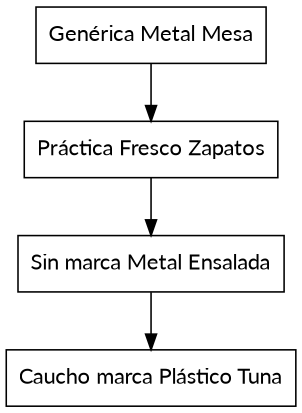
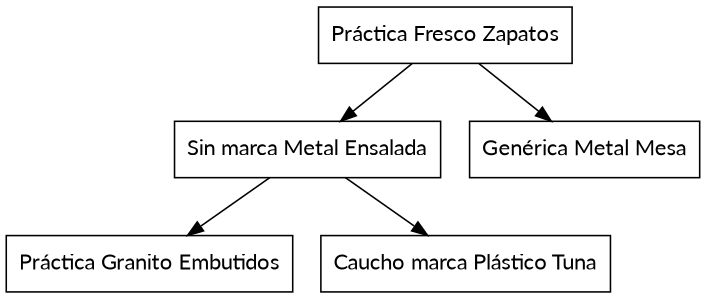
(151, 85) -> (509, 88)
none -> (149, 264)
